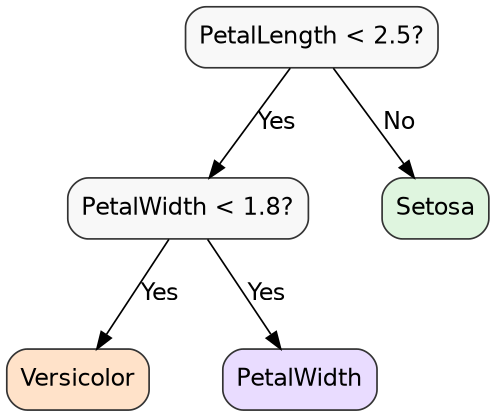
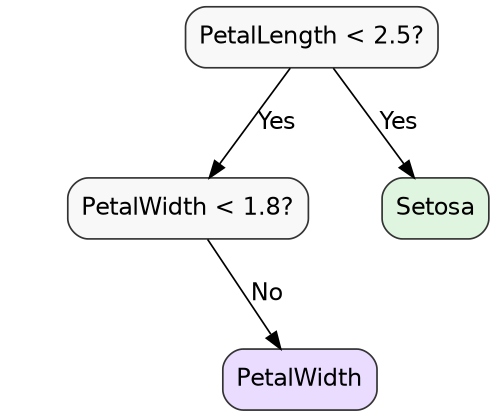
(399, 123) -> (399, 123)
(267, 294) -> (267, 294)
(78, 380) -> none
